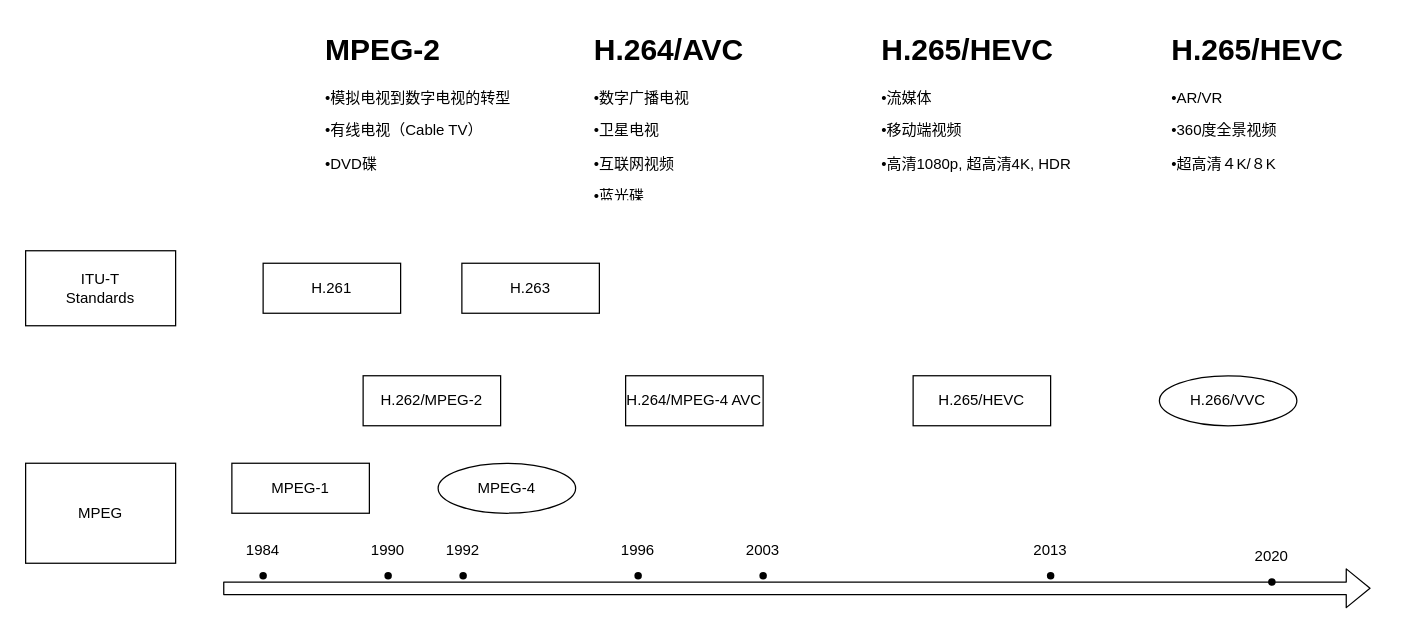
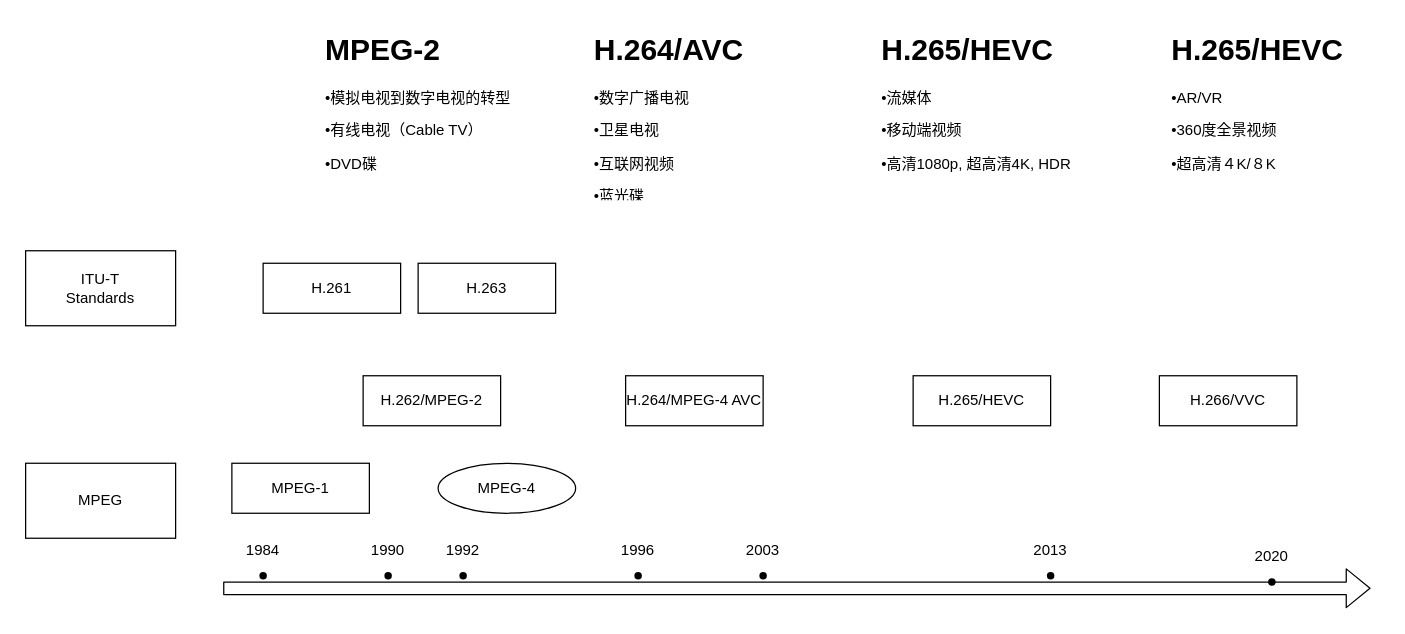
(531, 288) -> (487, 288)
(1228, 401) -> (1228, 401)
(101, 513) -> (101, 501)
